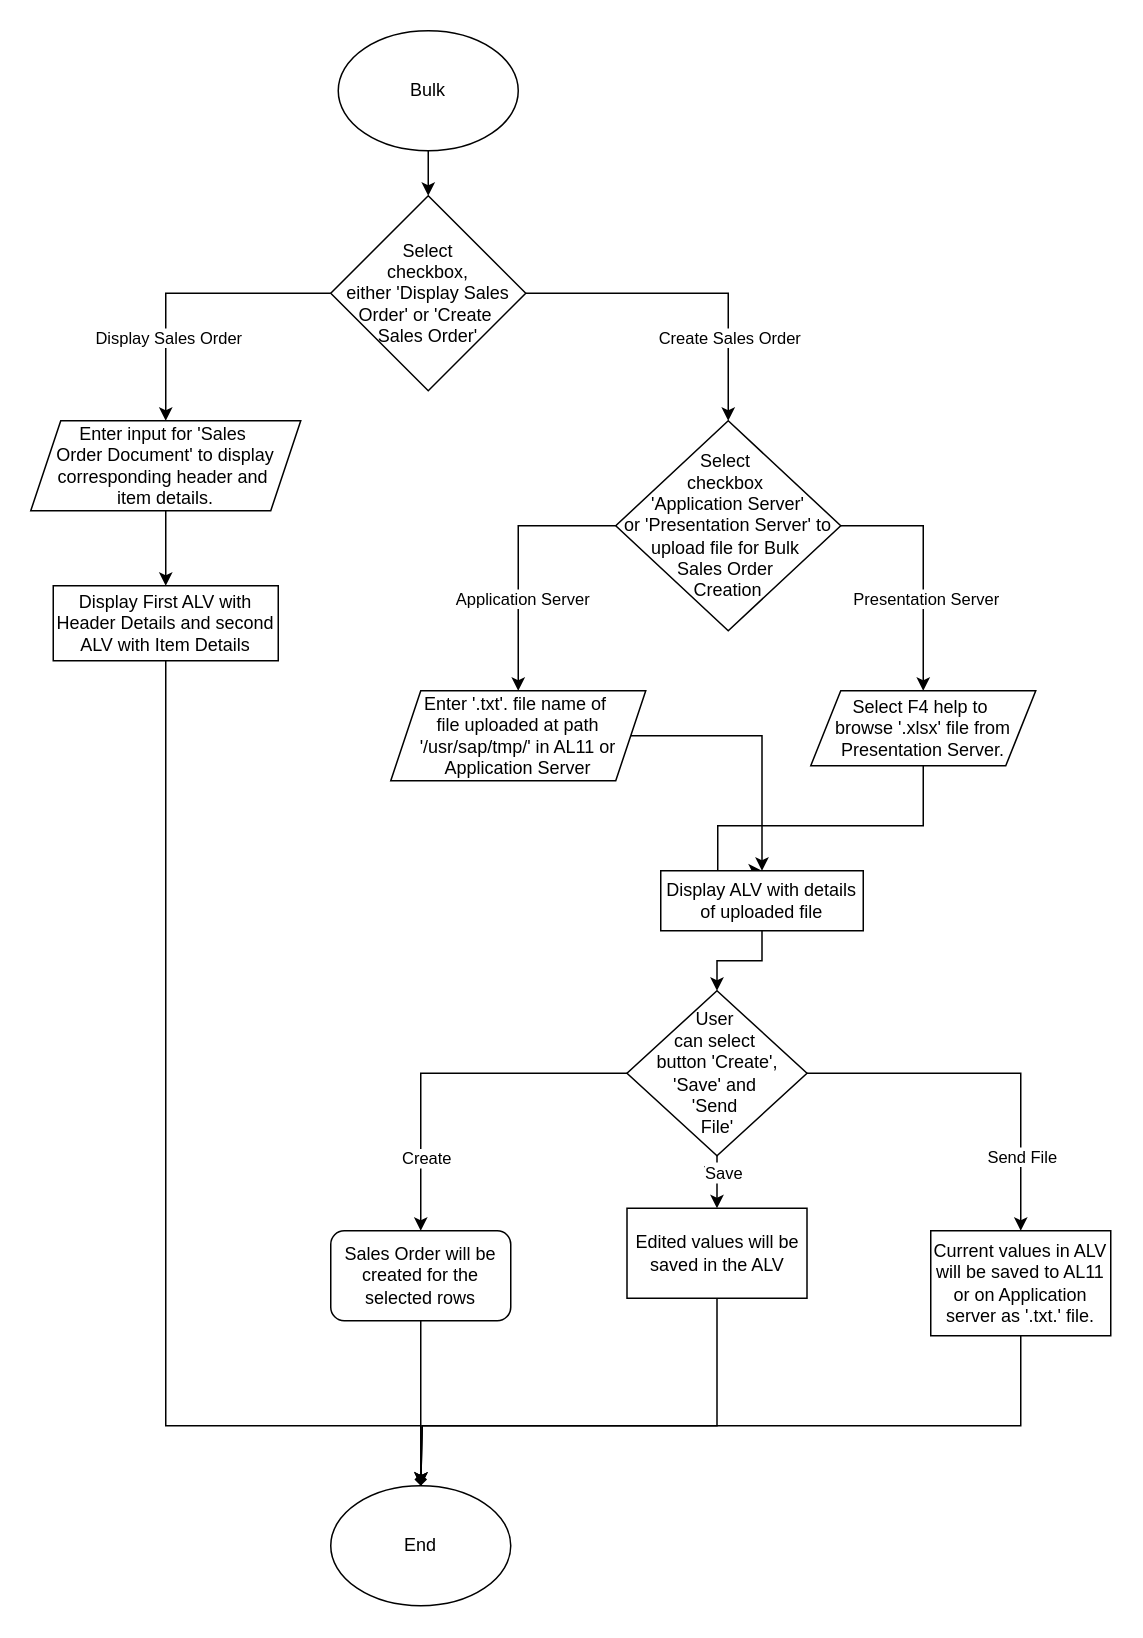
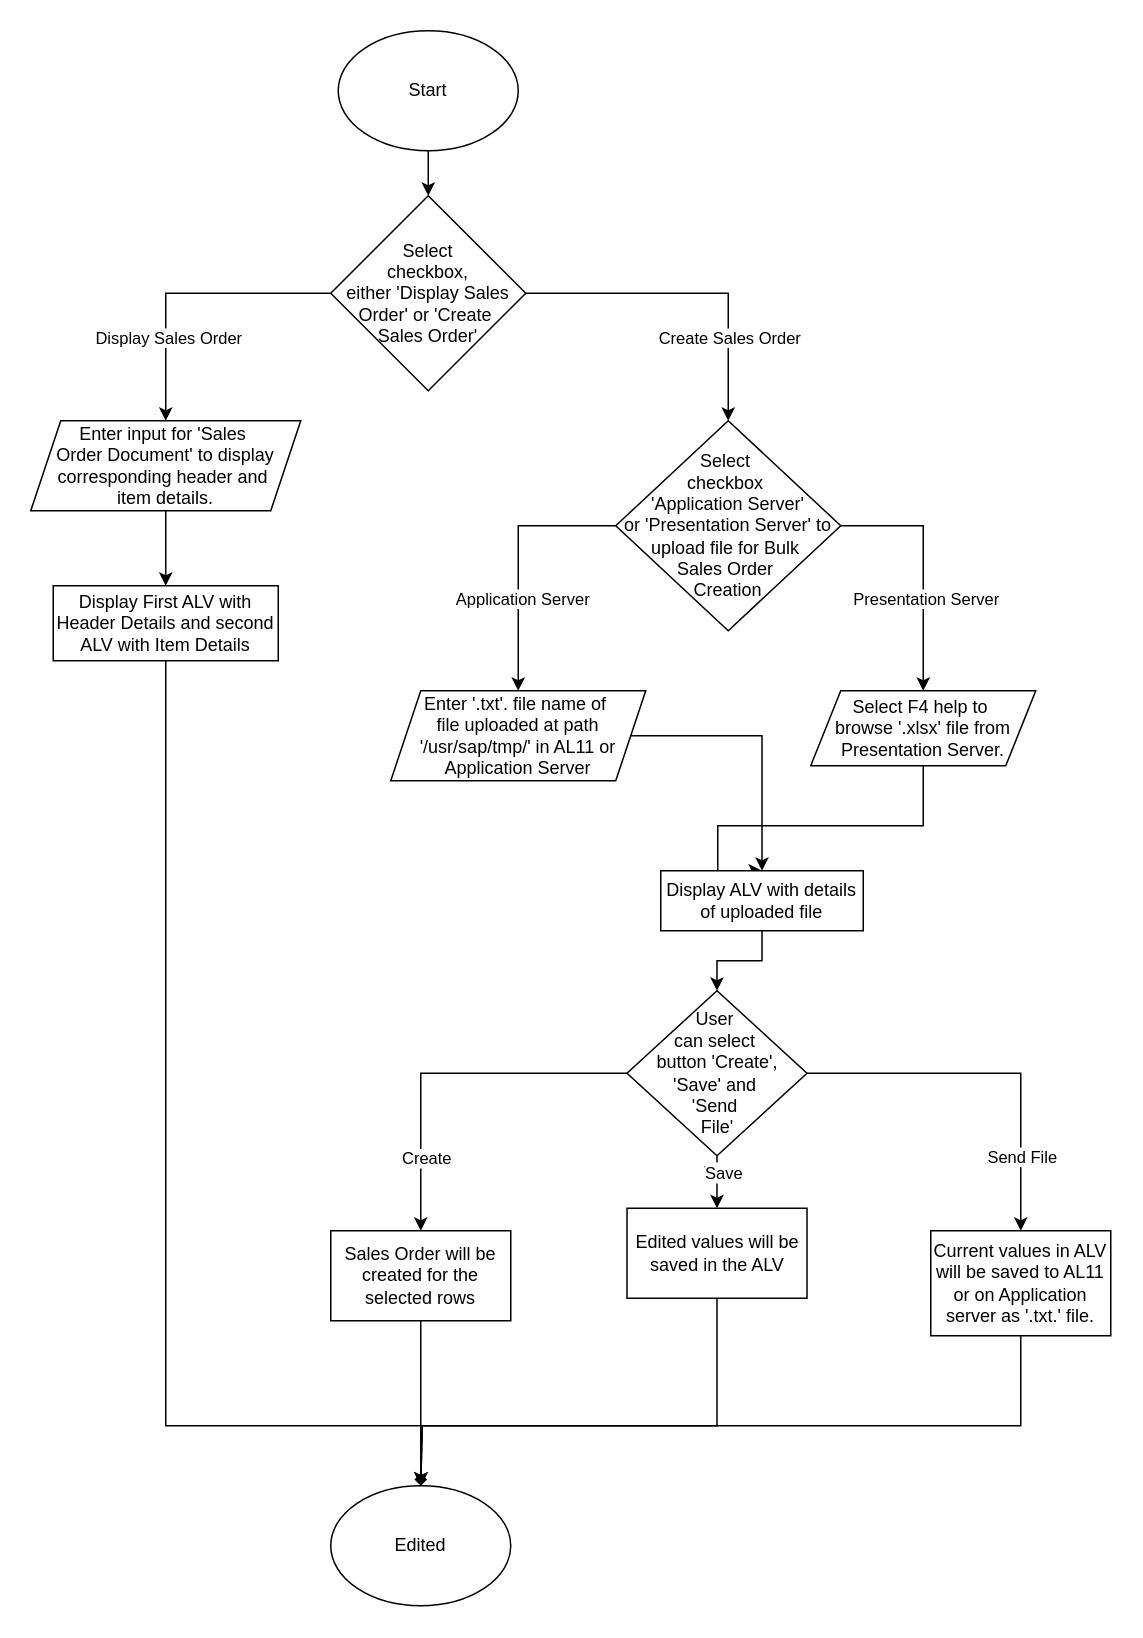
(428, 91) -> (428, 91)
(421, 1276) -> (421, 1276)
(421, 1546) -> (421, 1546)
